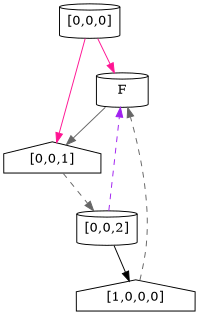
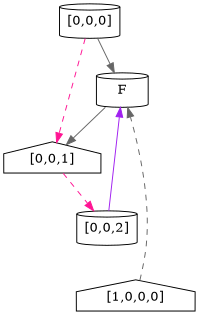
(104, 51) -> (104, 51)
(72, 86) -> (72, 86)
(114, 164) -> (114, 164)
(75, 188) -> (75, 188)
(120, 259) -> none
